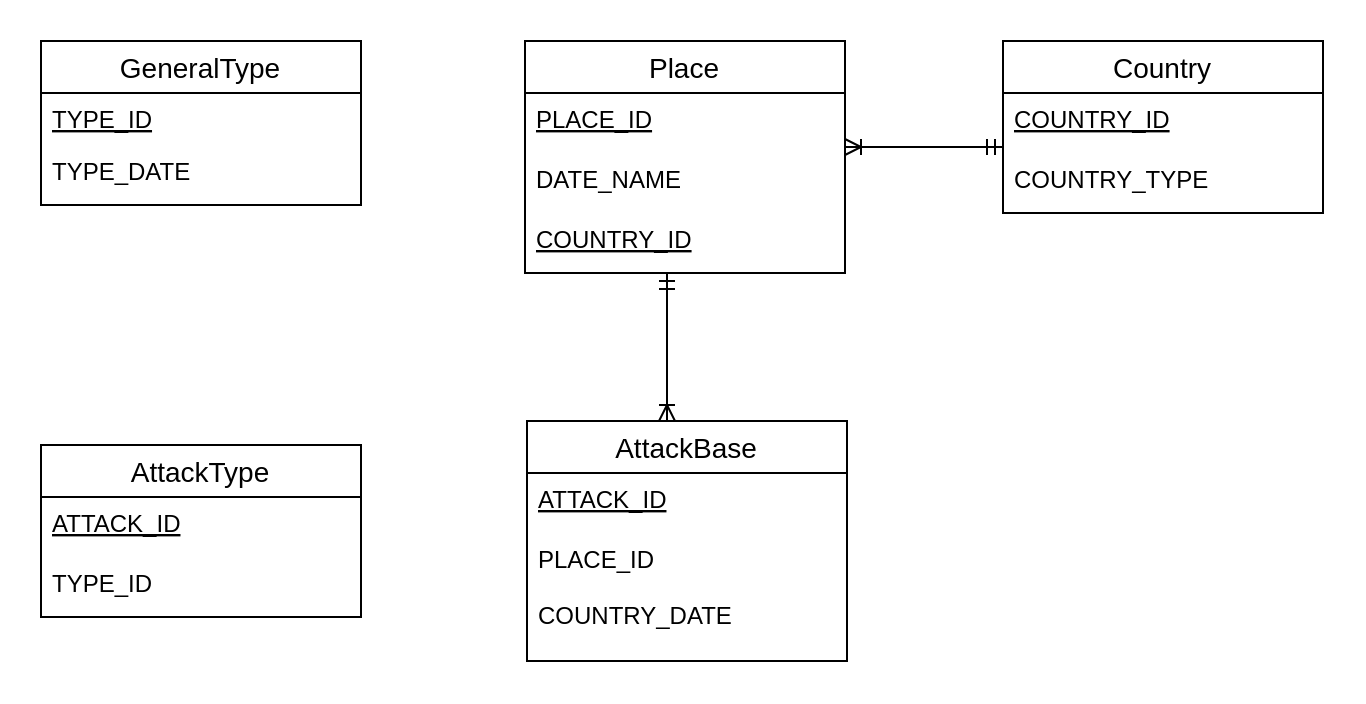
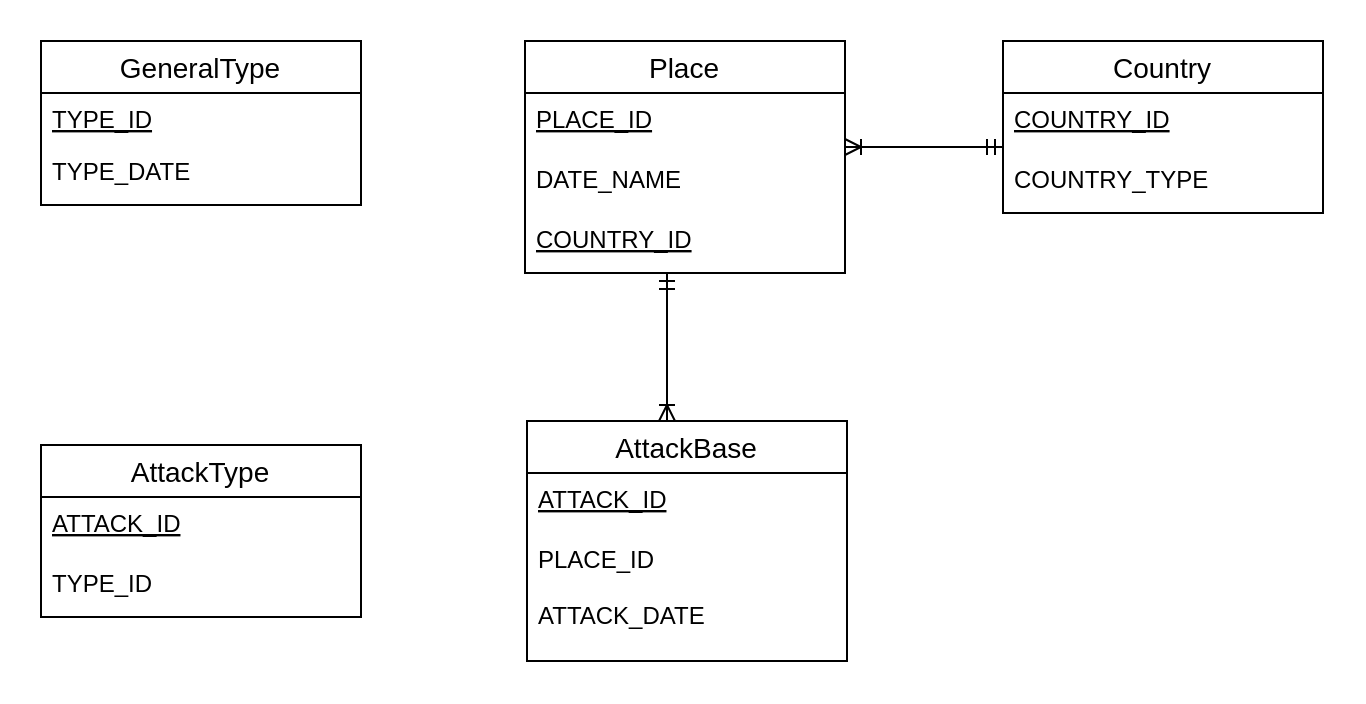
(592, 560) -> (592, 560)
